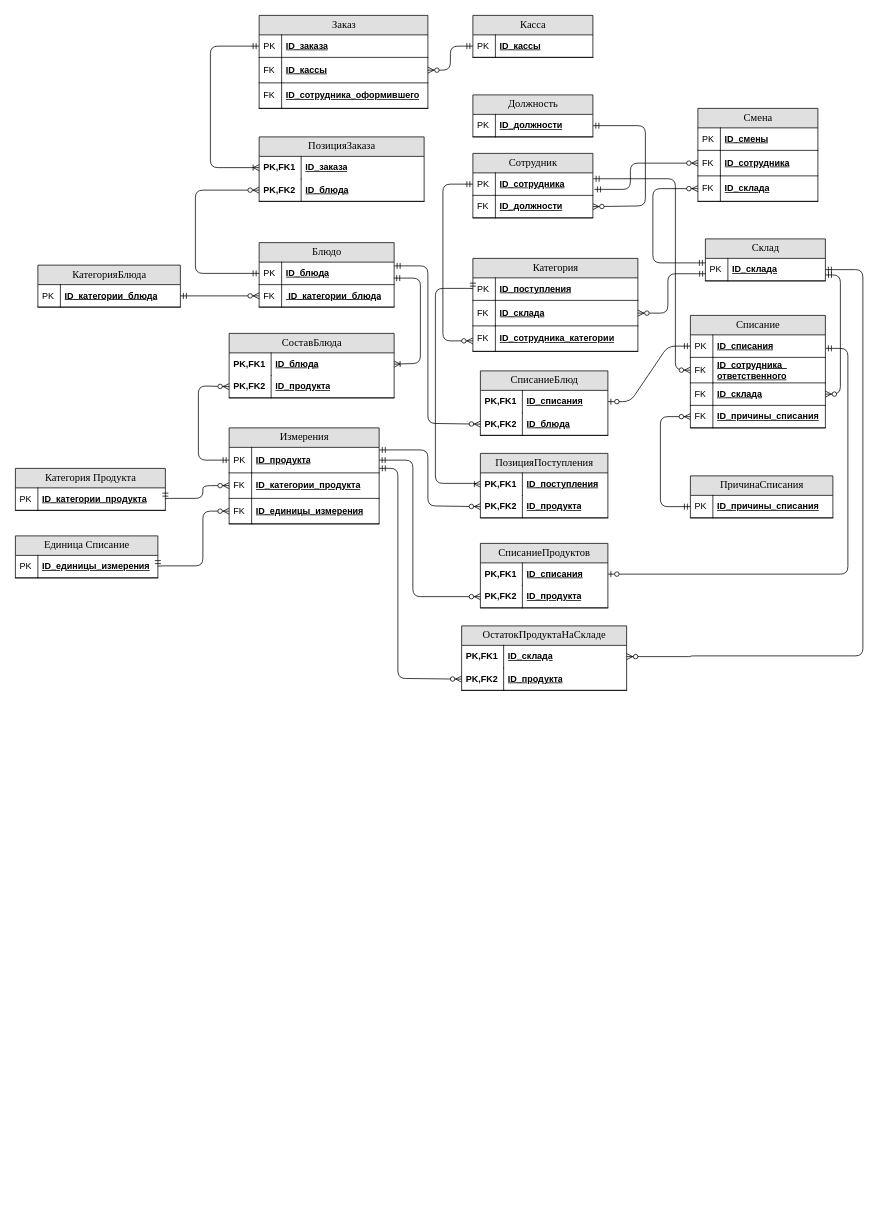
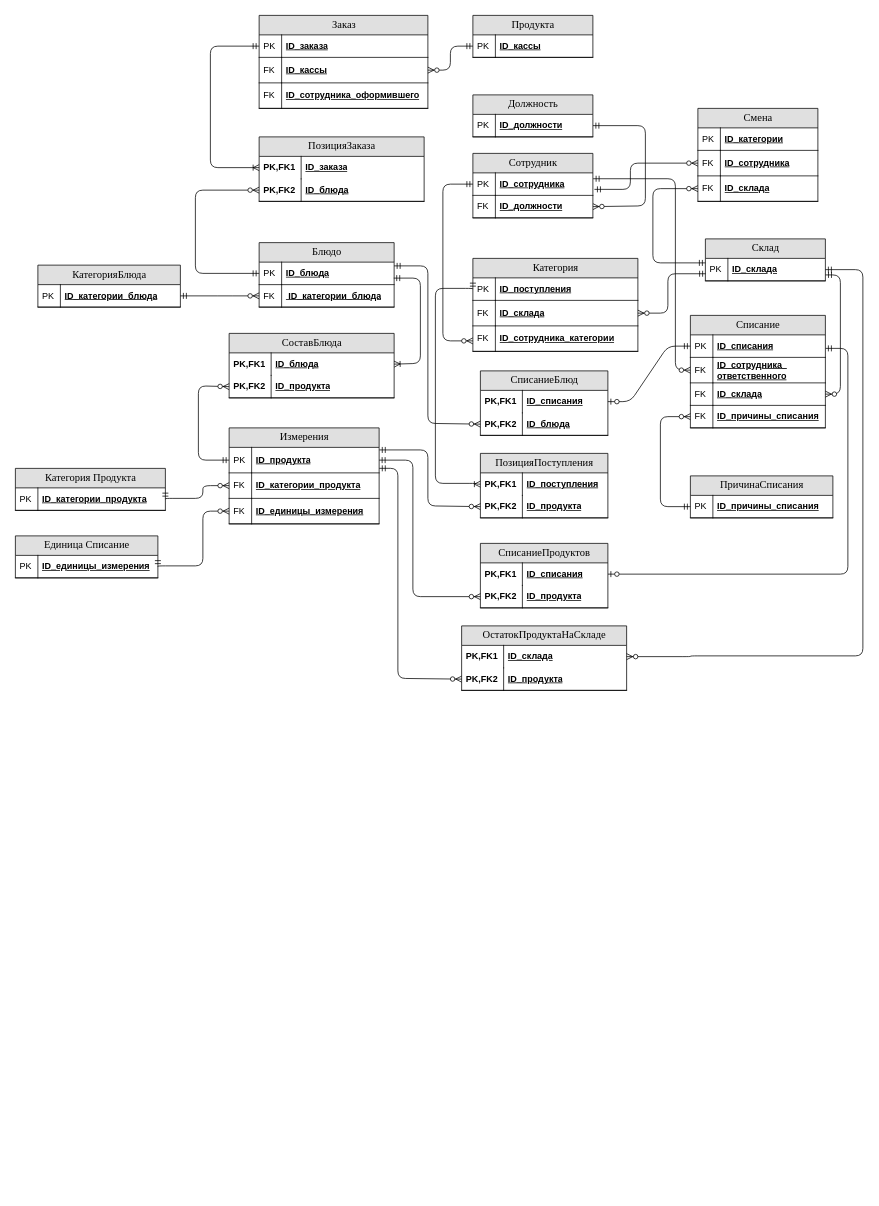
(533, 25) -> (533, 25)
(745, 139) -> (755, 139)
